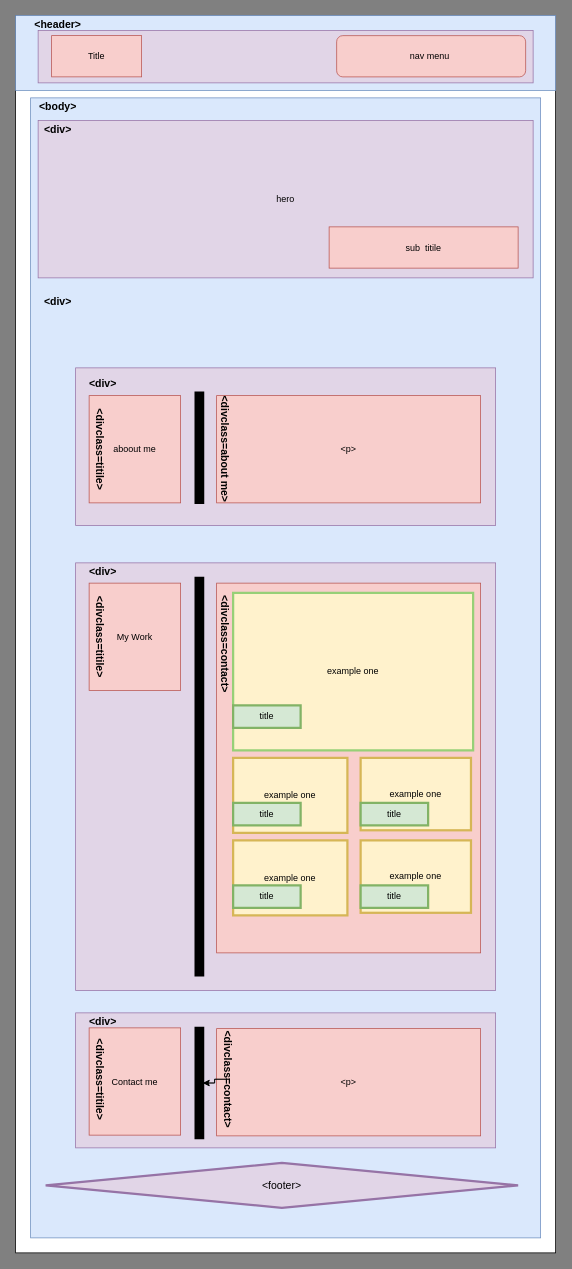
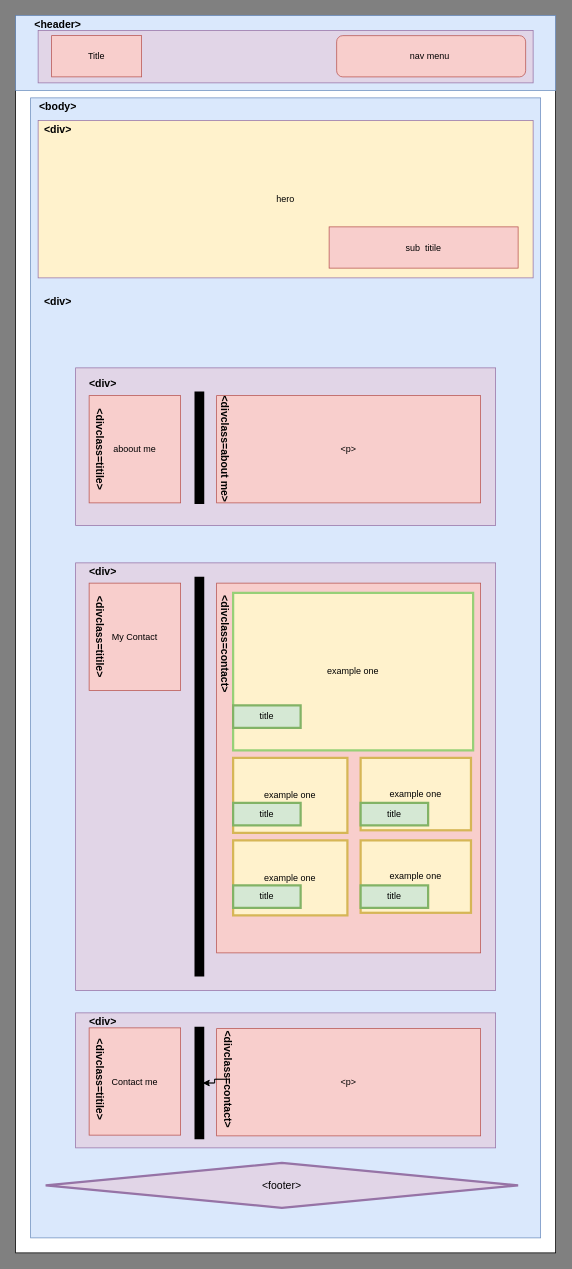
(285, 199) -> (285, 199)
(135, 637) -> (135, 637)
